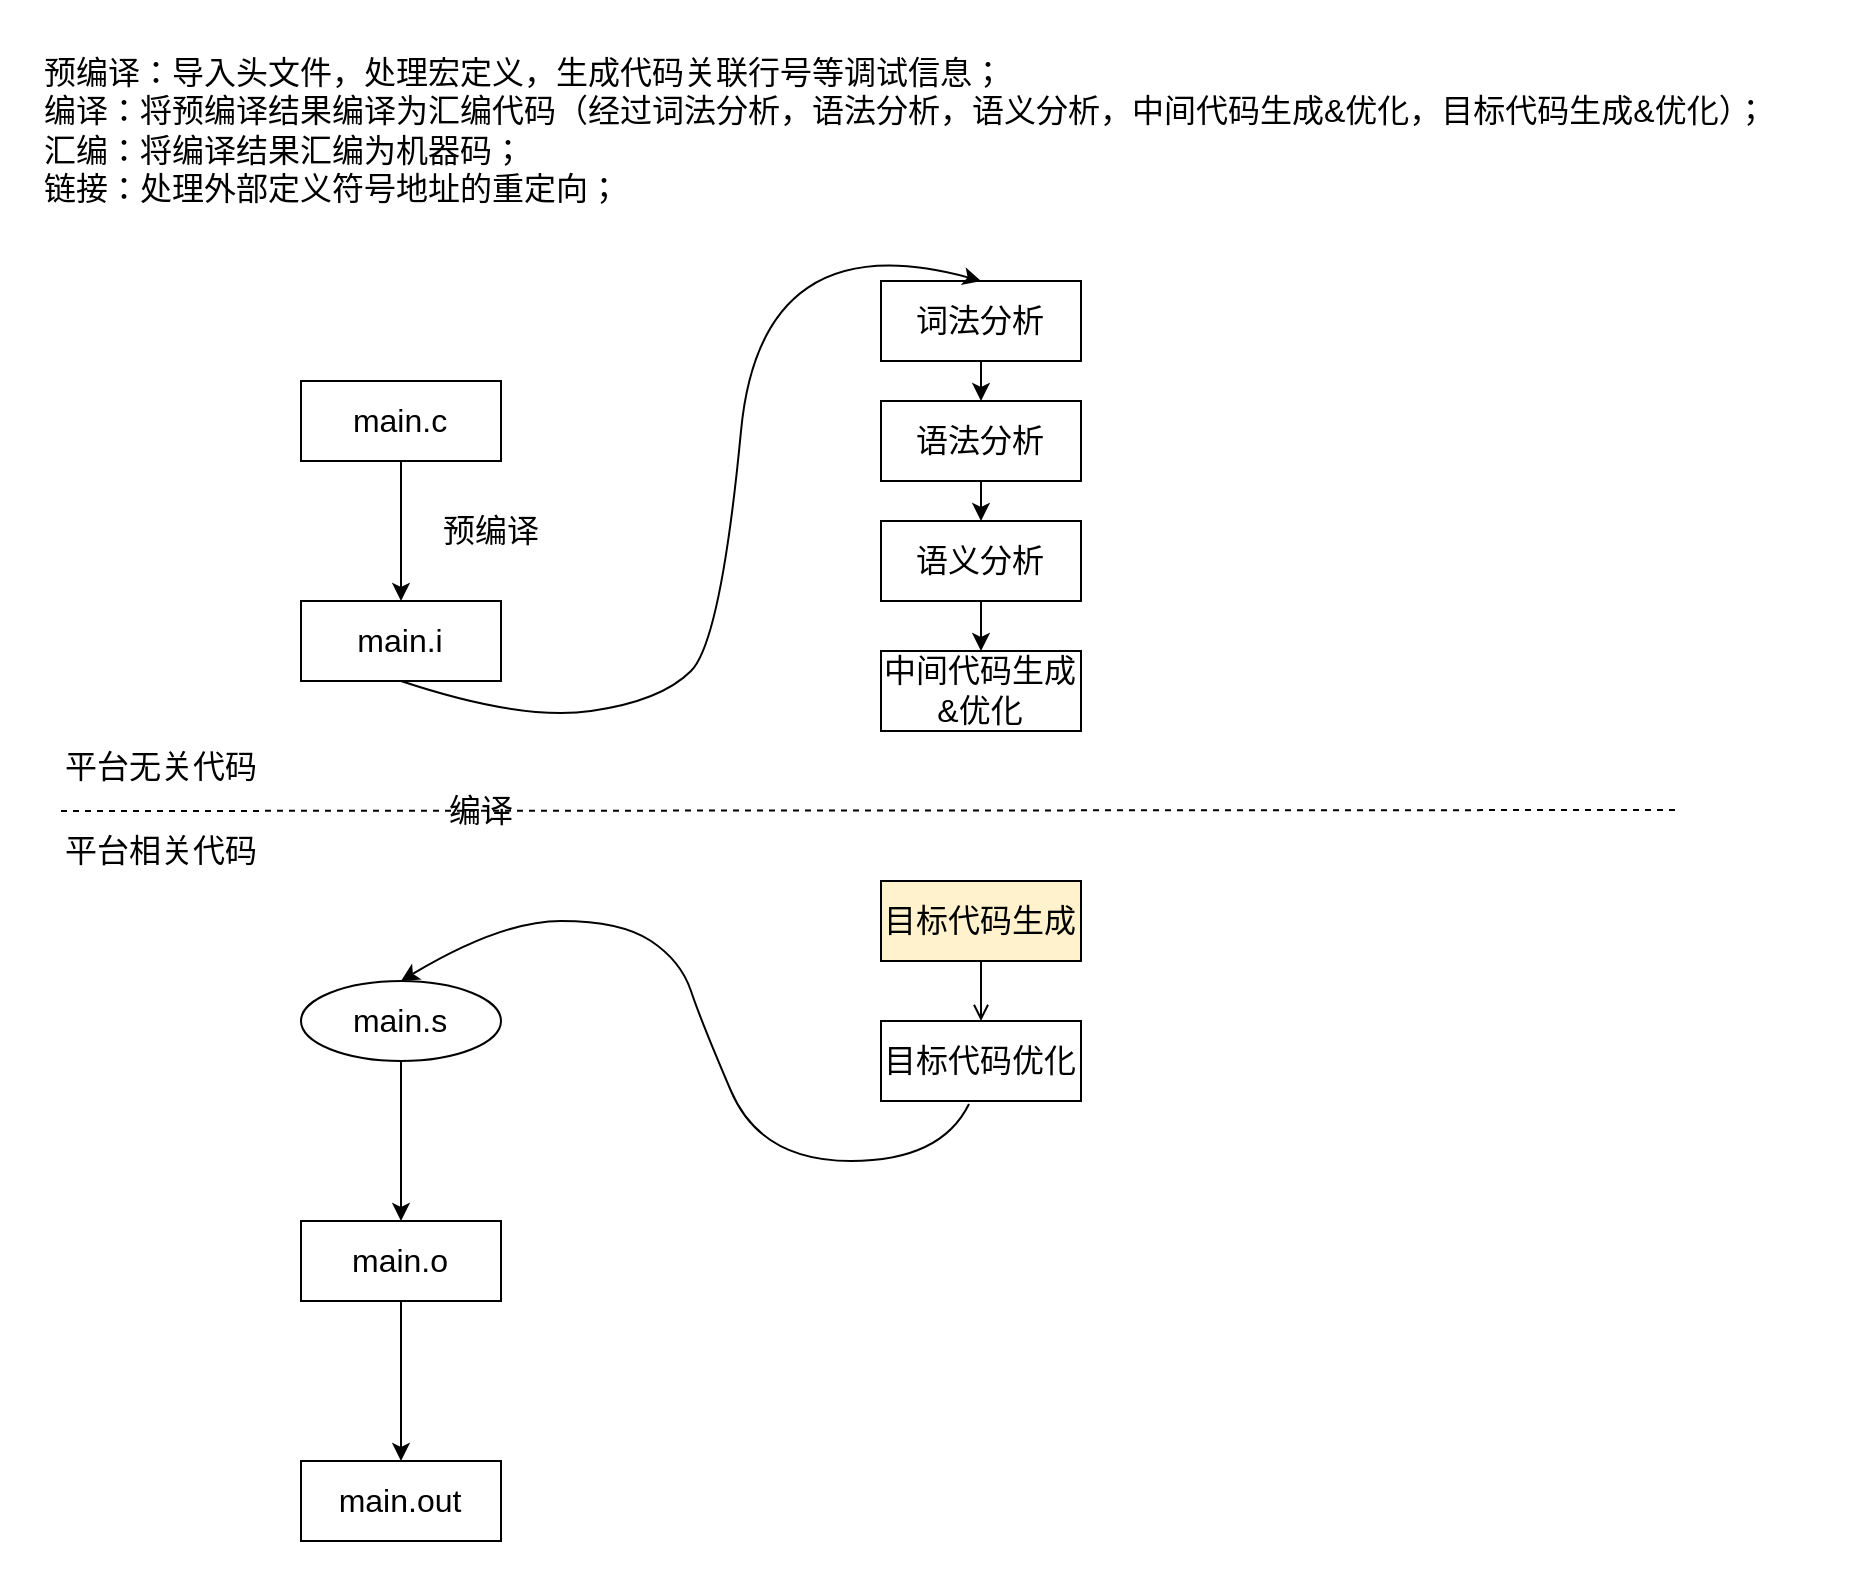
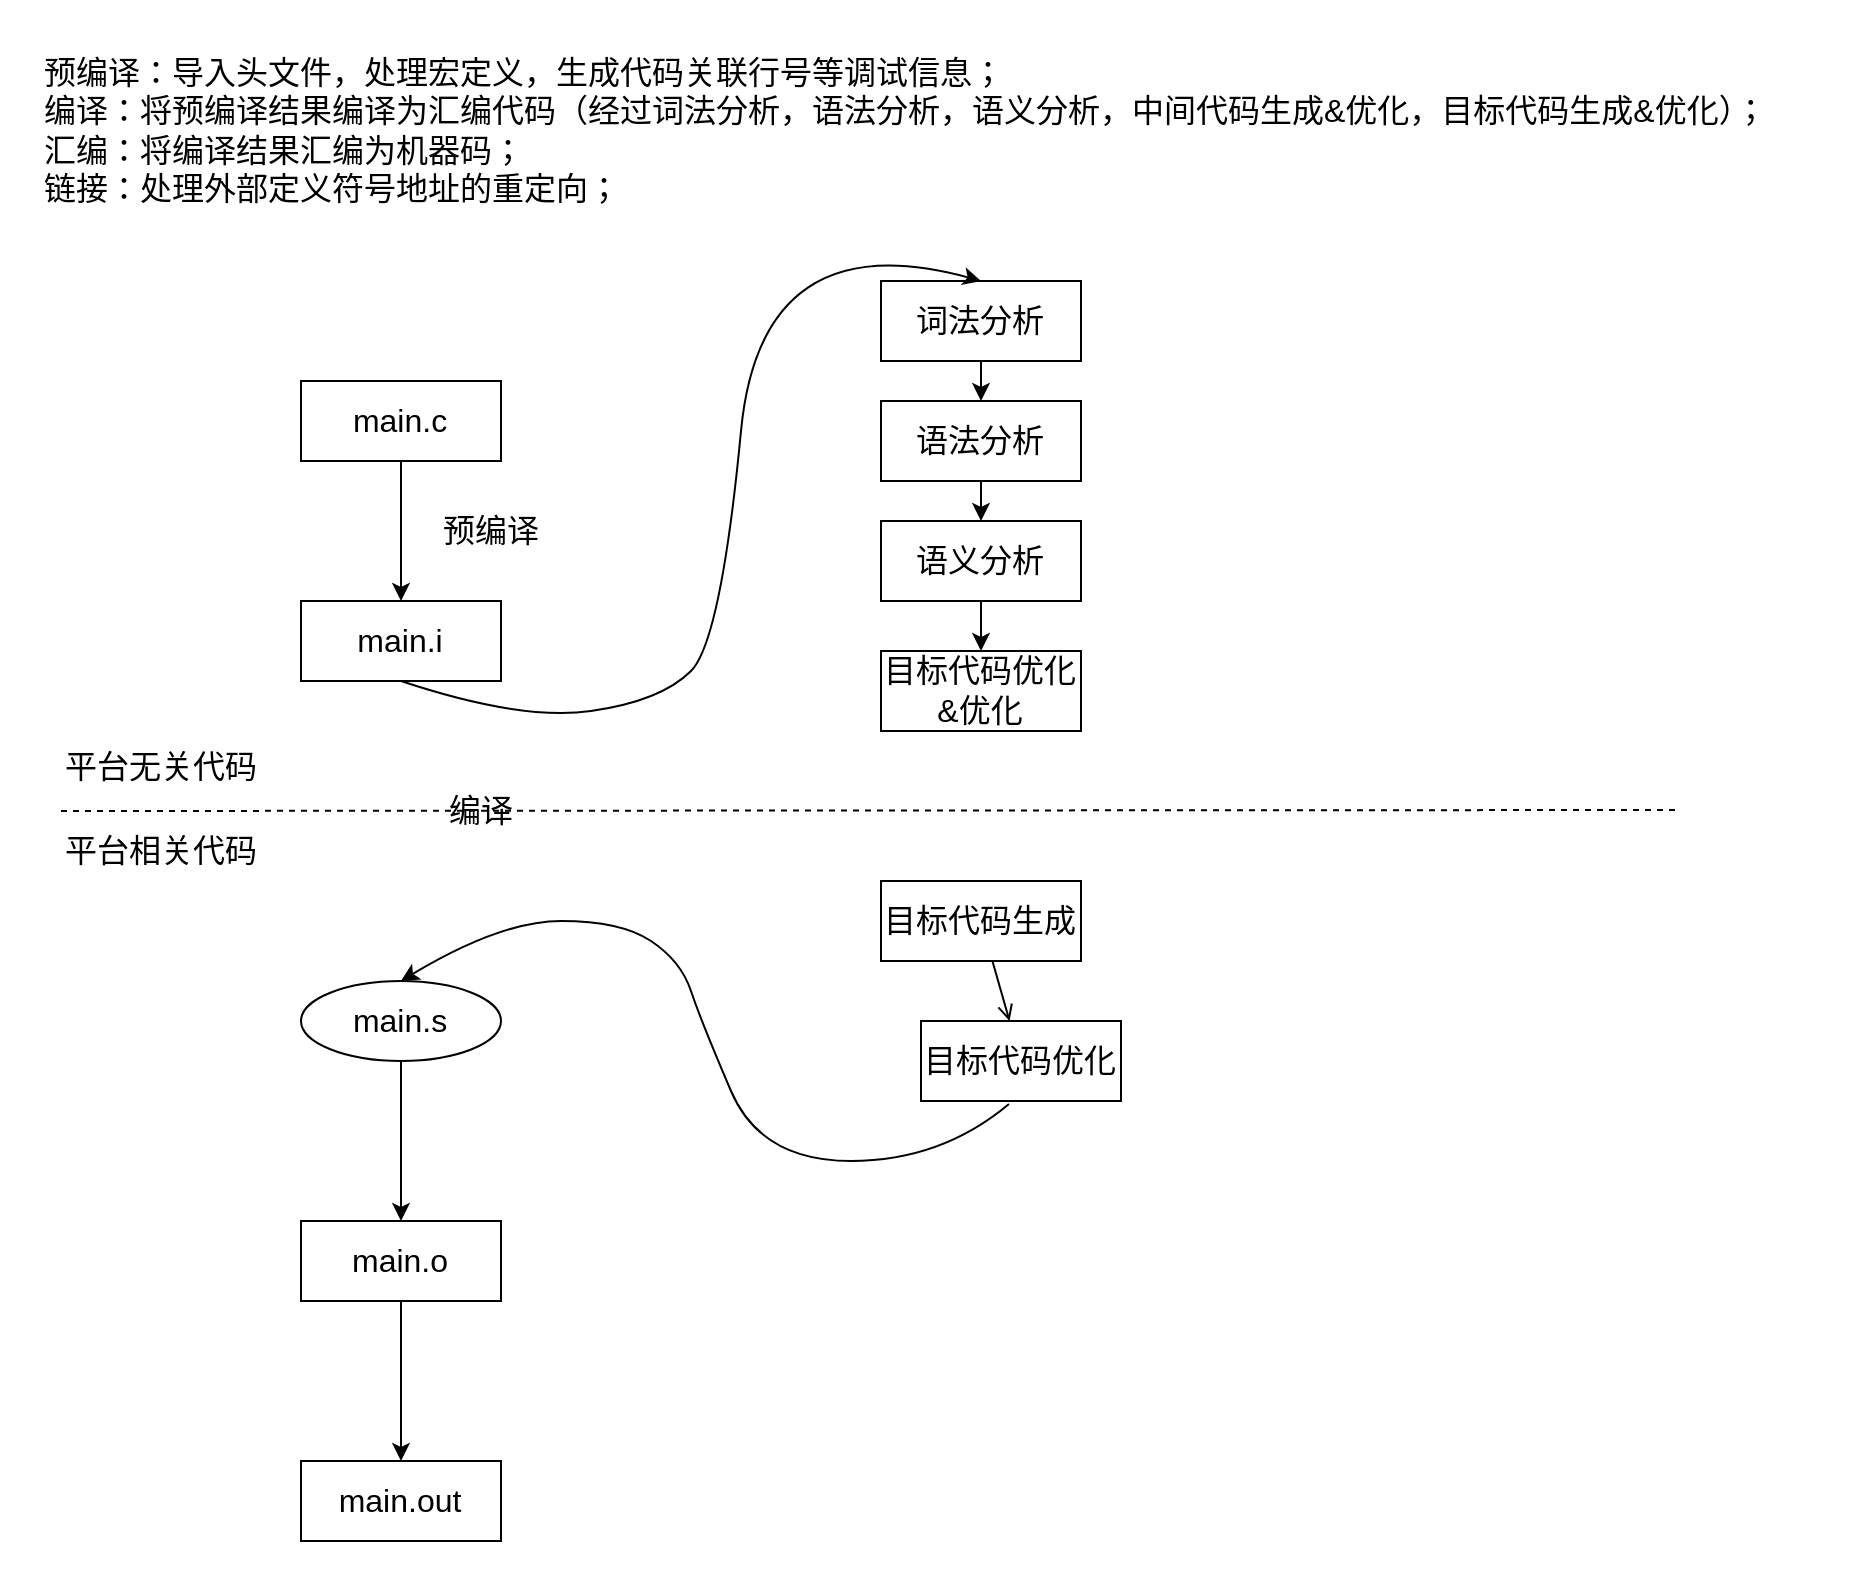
(981, 691) -> (981, 691)
(981, 921) -> (981, 921)
(981, 1061) -> (1021, 1061)
